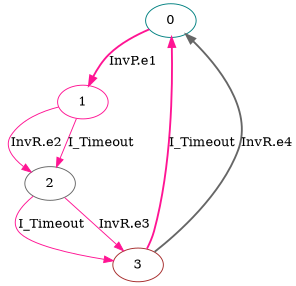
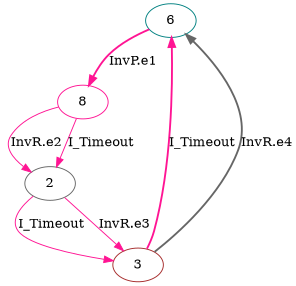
(171, 21) -> (171, 21)
(83, 102) -> (83, 102)
